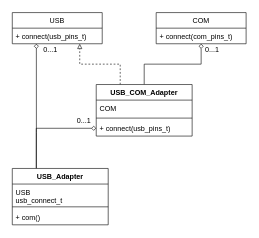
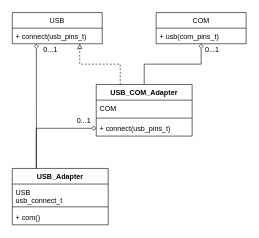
(200, 36) -> (192, 36)
